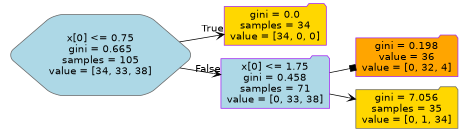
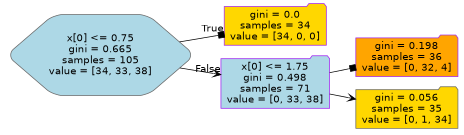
(198, 39) -> (198, 39)
(407, 57) -> (407, 57)
(275, 83) -> (275, 83)
(407, 109) -> (407, 109)
